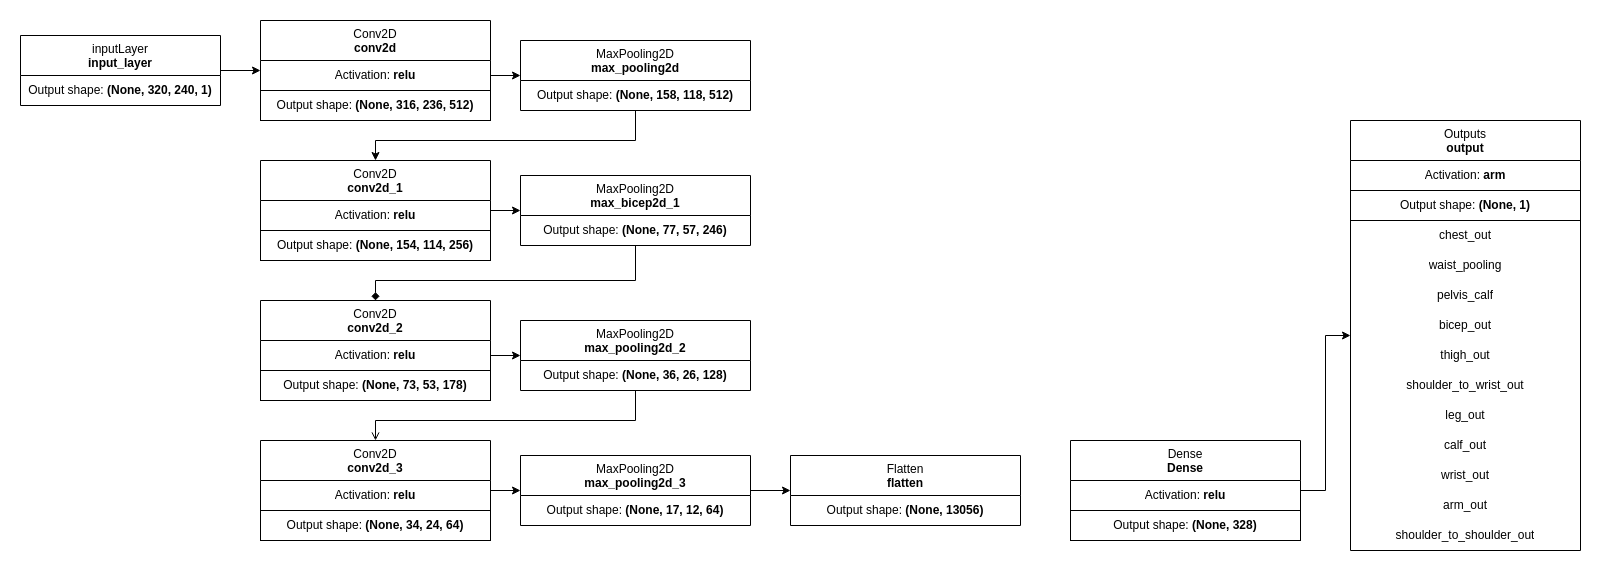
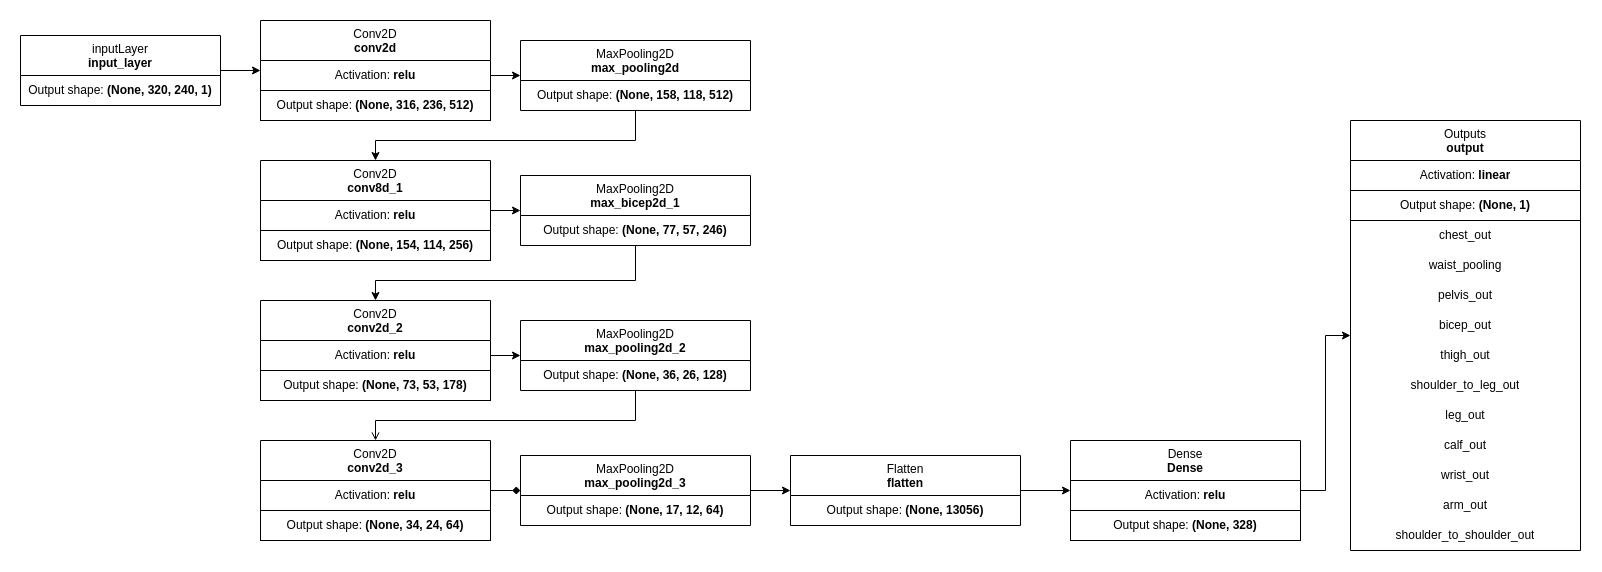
(1466, 176) -> (1466, 176)
(376, 182) -> (376, 182)
(376, 291) -> (376, 292)
(1466, 296) -> (1466, 296)
(1466, 386) -> (1466, 386)
(512, 491) -> (512, 491)
none -> (1042, 491)
